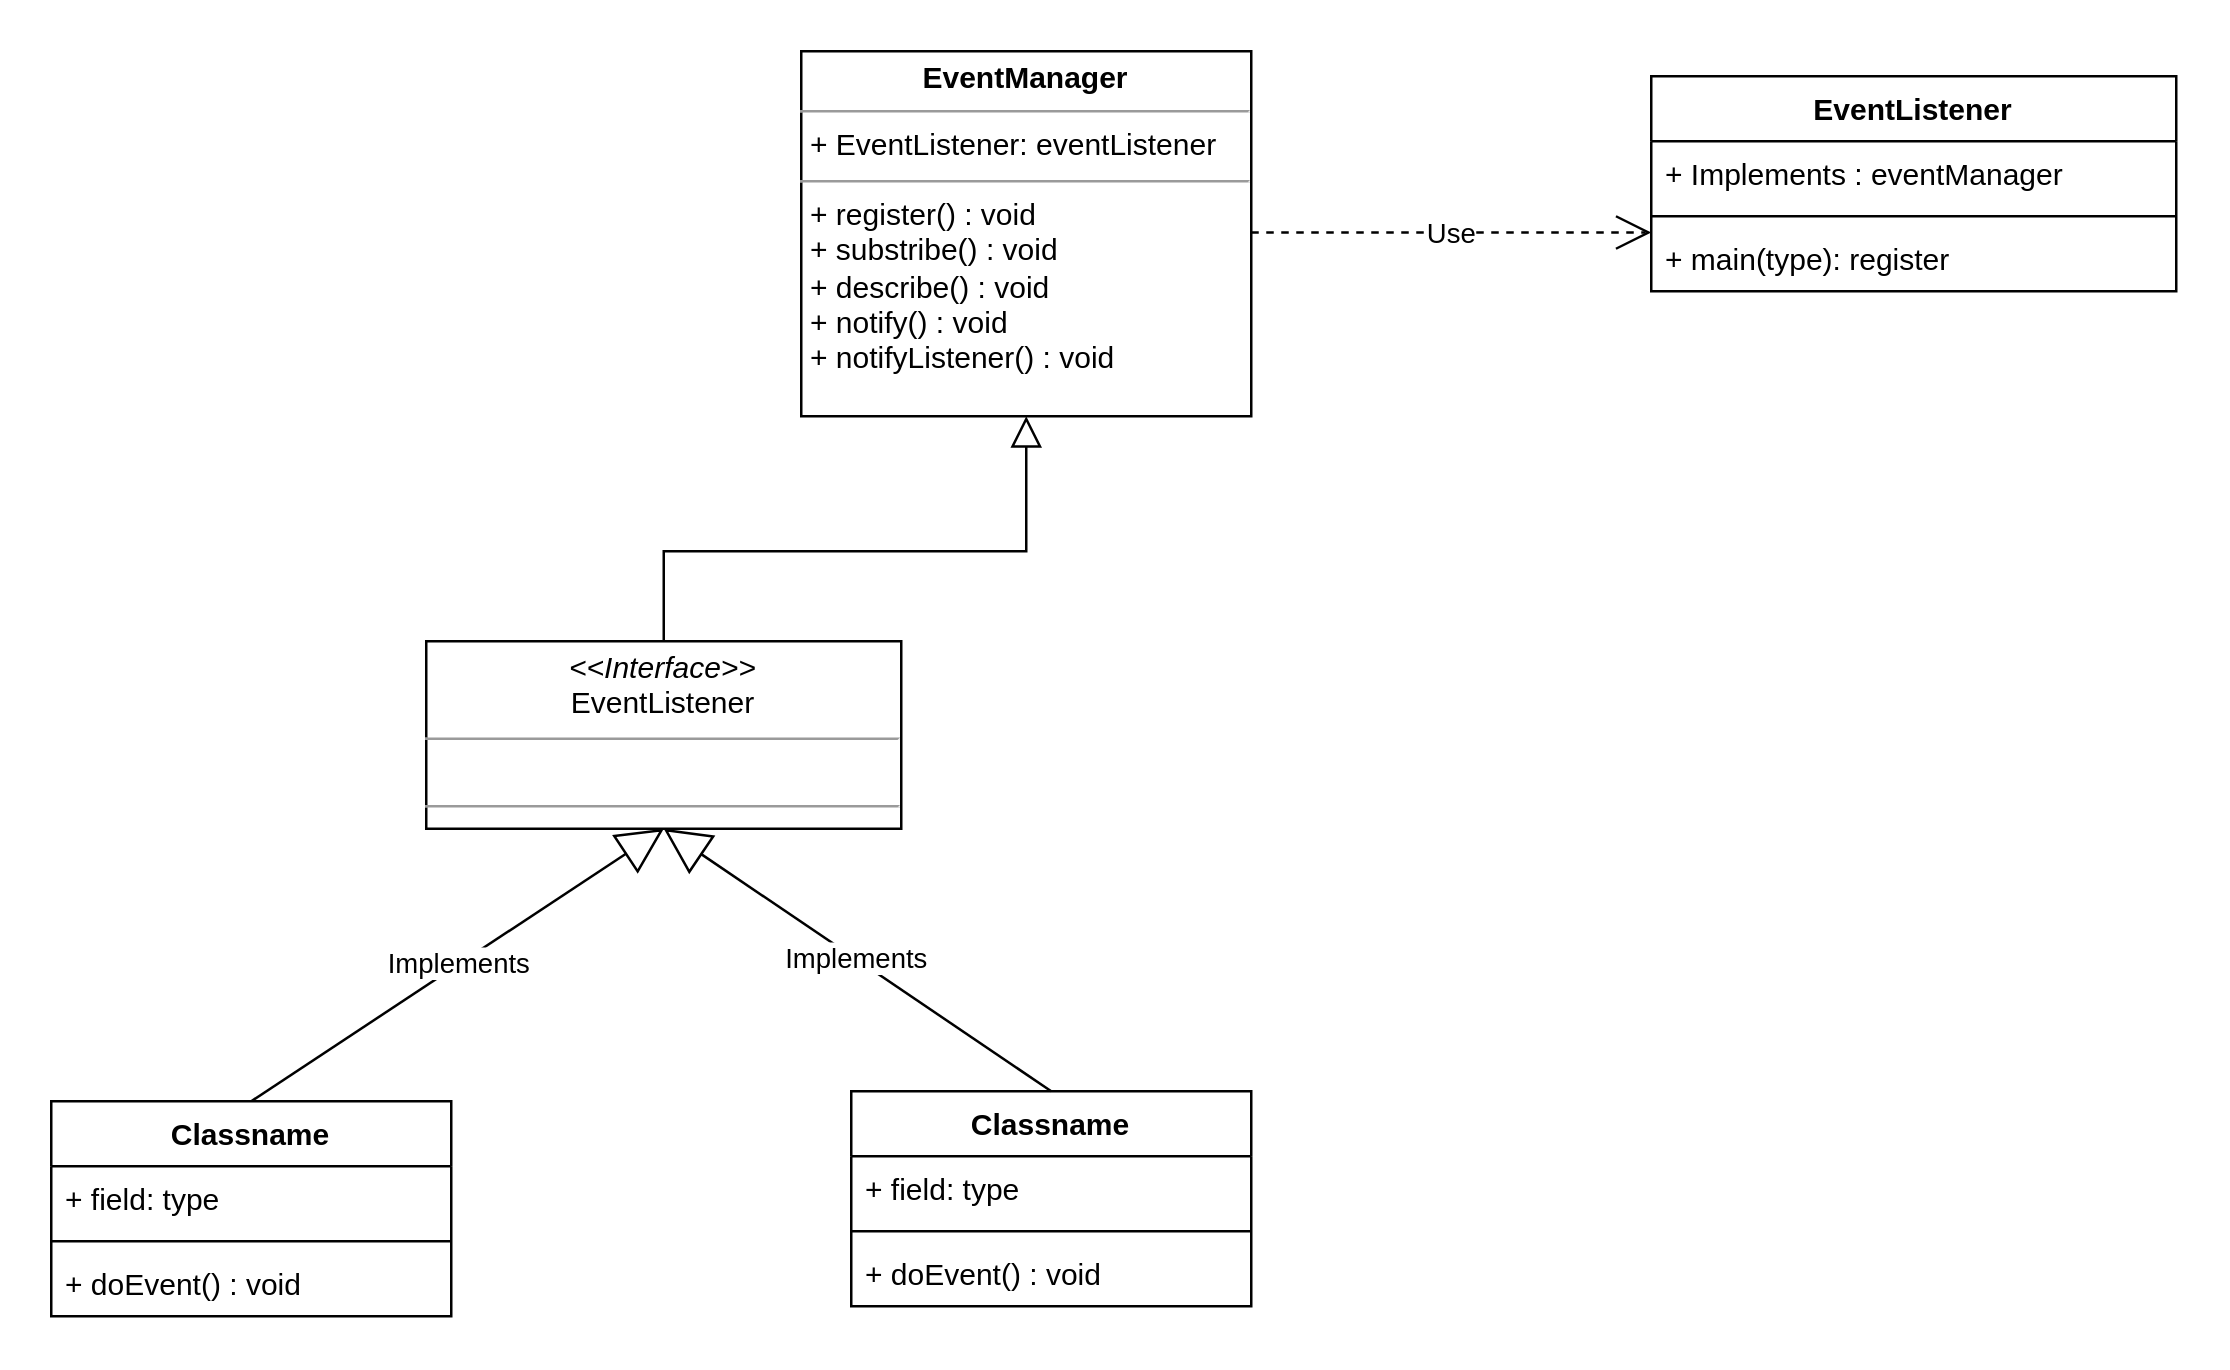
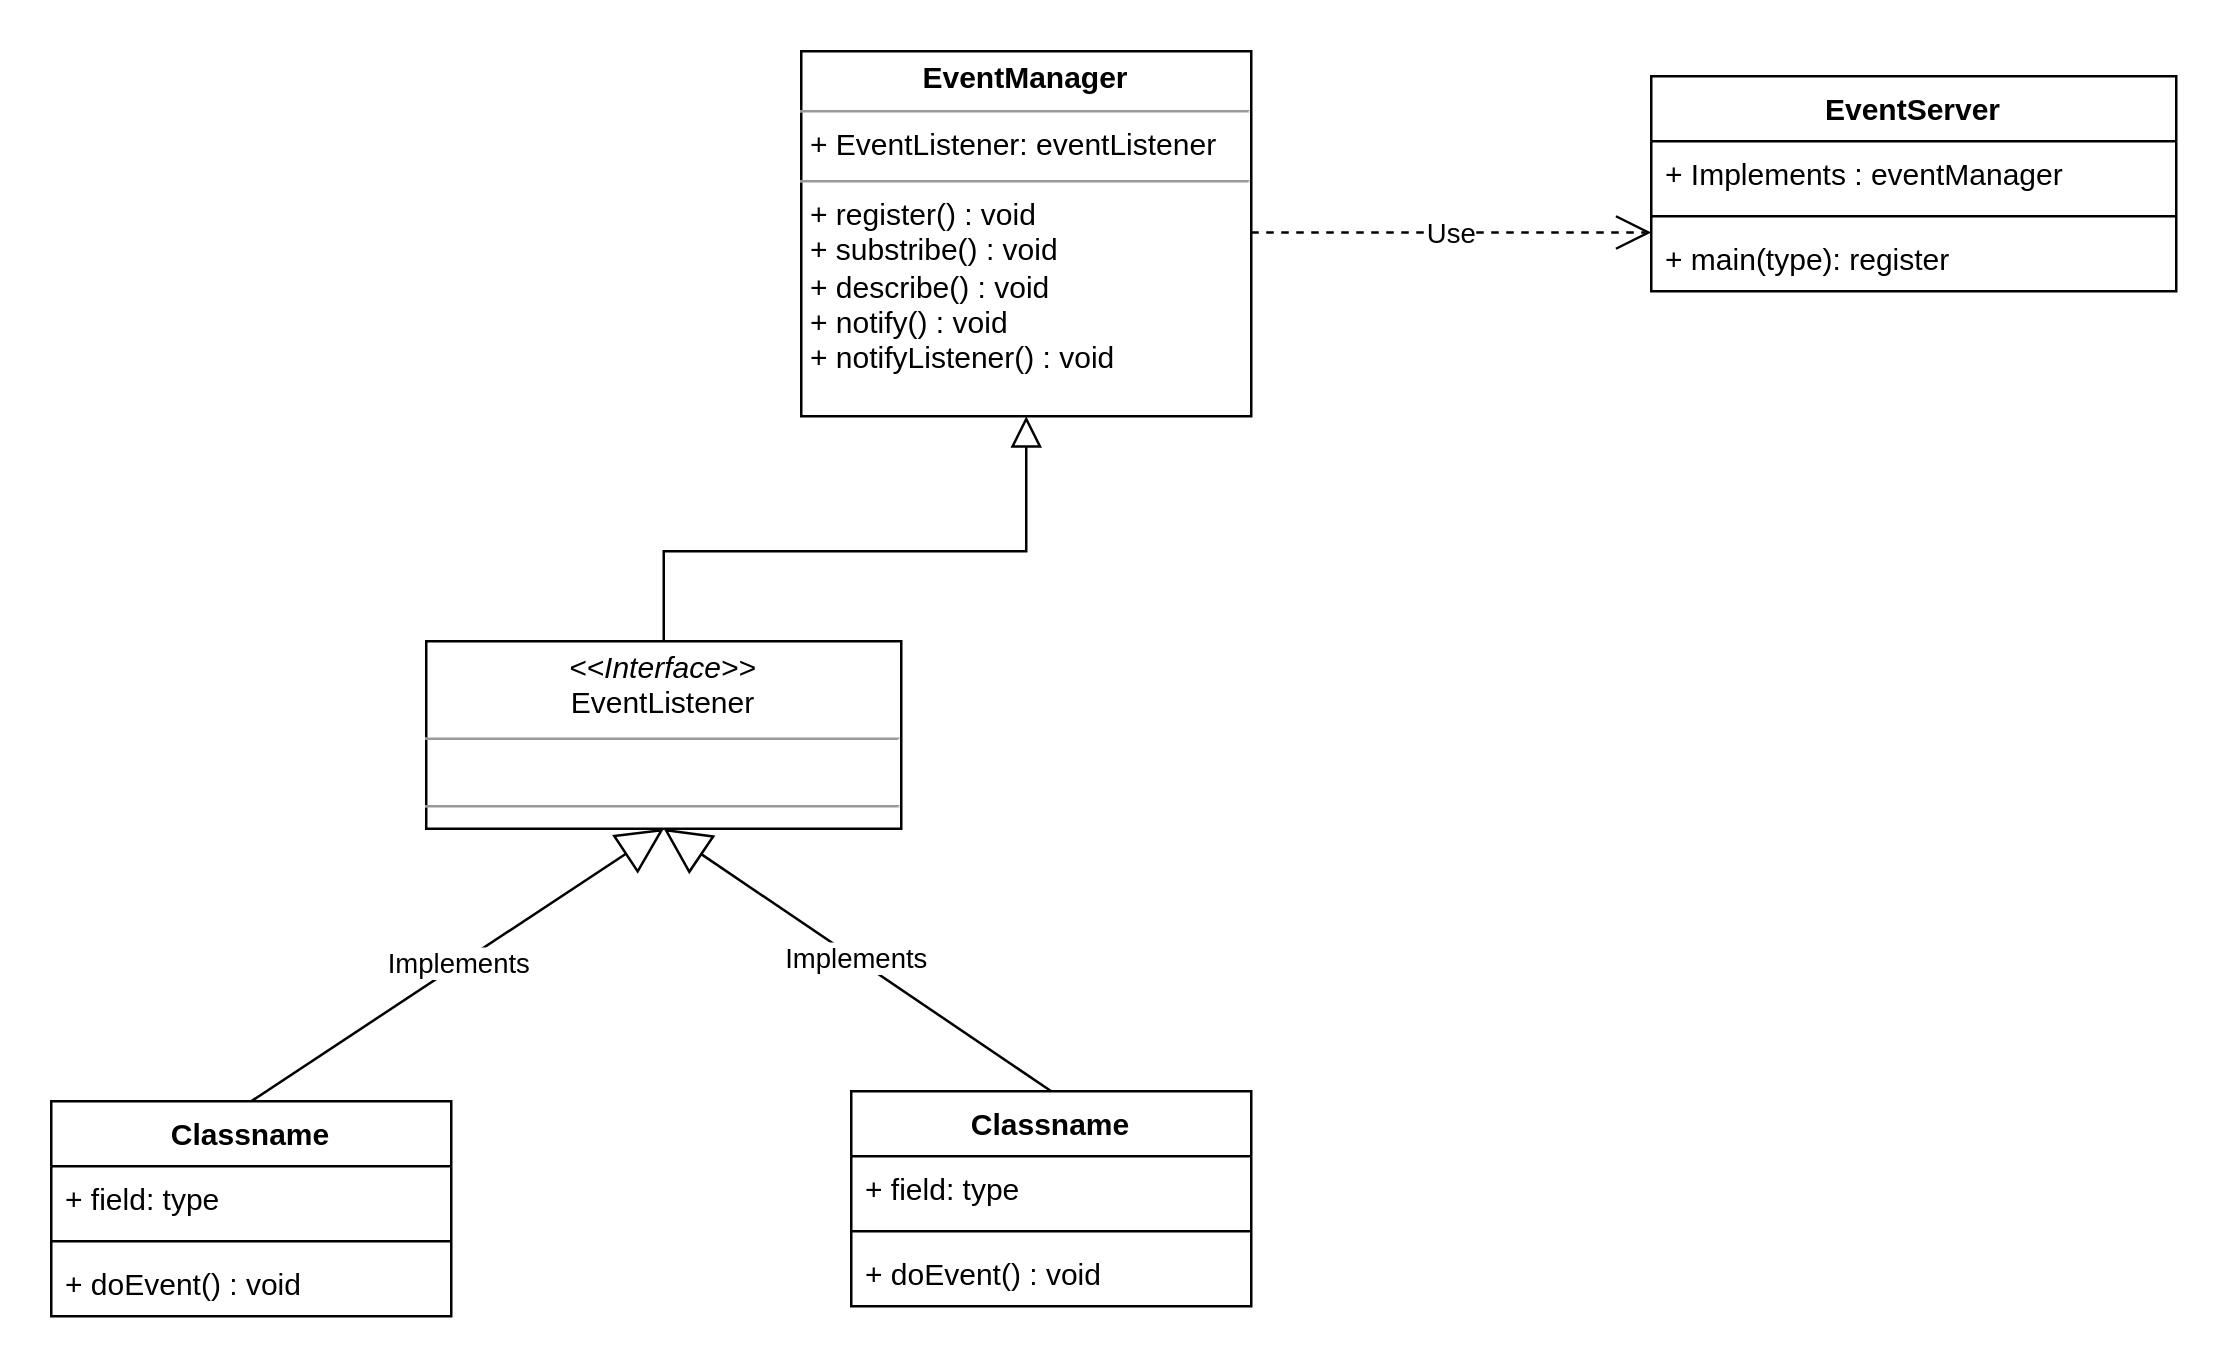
(1913, 110) -> (1913, 110)
